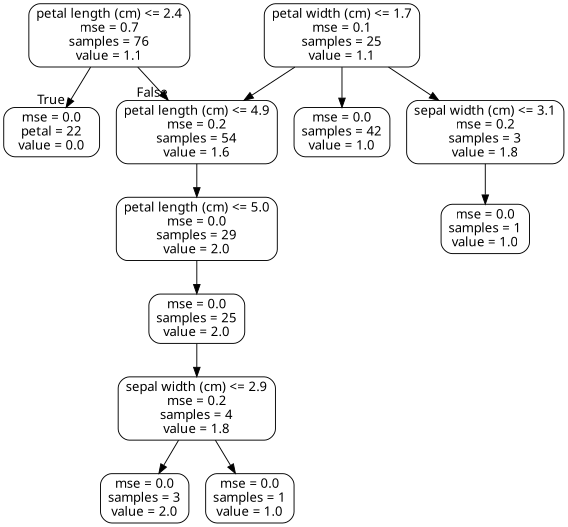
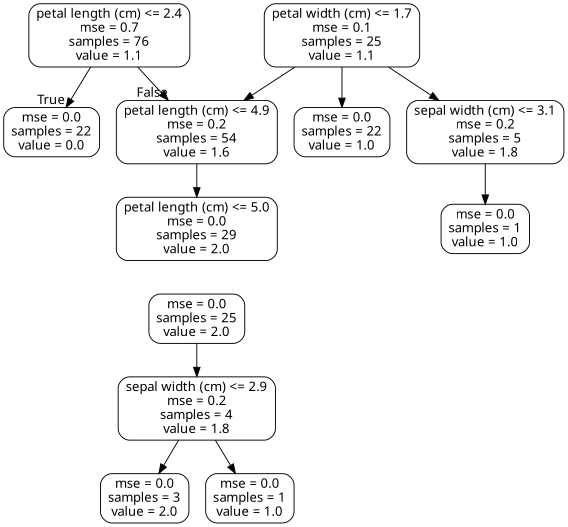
(52, 132) -> (52, 132)
(342, 132) -> (342, 132)
(485, 132) -> (485, 132)
(197, 272) -> none
